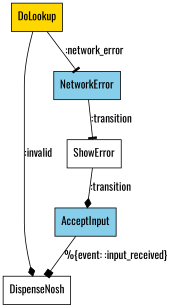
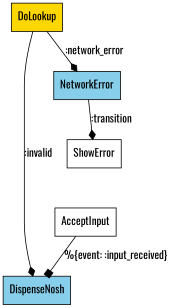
(61, 50) -> (61, 50)
(90, 118) -> (90, 118)
(90, 183) -> none
(86, 222) -> (86, 222)
(37, 290) -> (37, 290)
